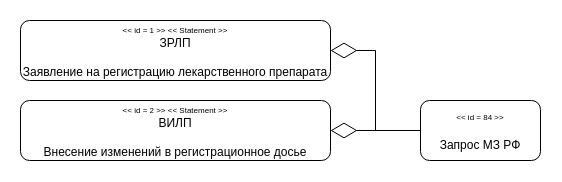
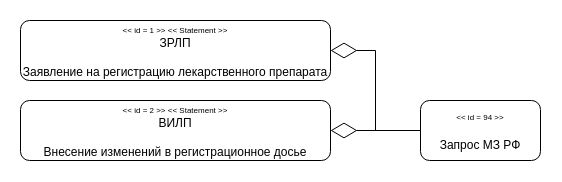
(481, 131) -> (481, 131)
